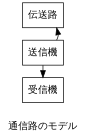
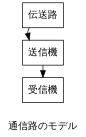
(58, 38) -> (28, 30)
